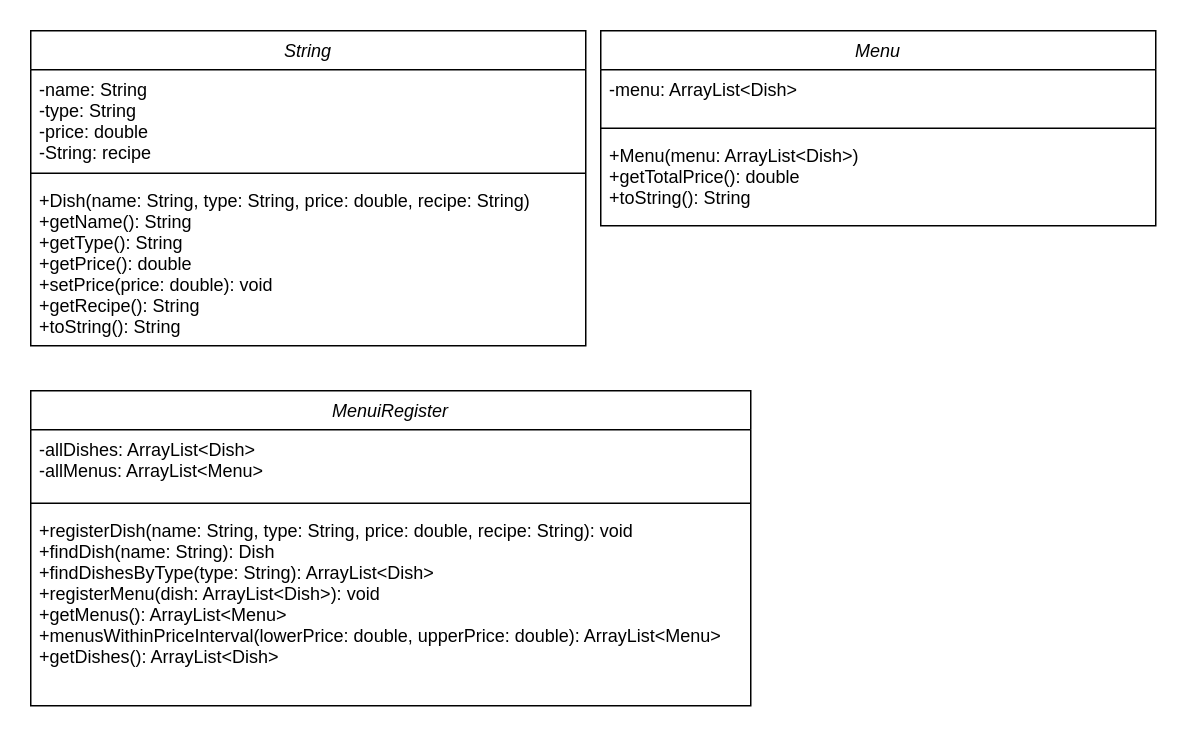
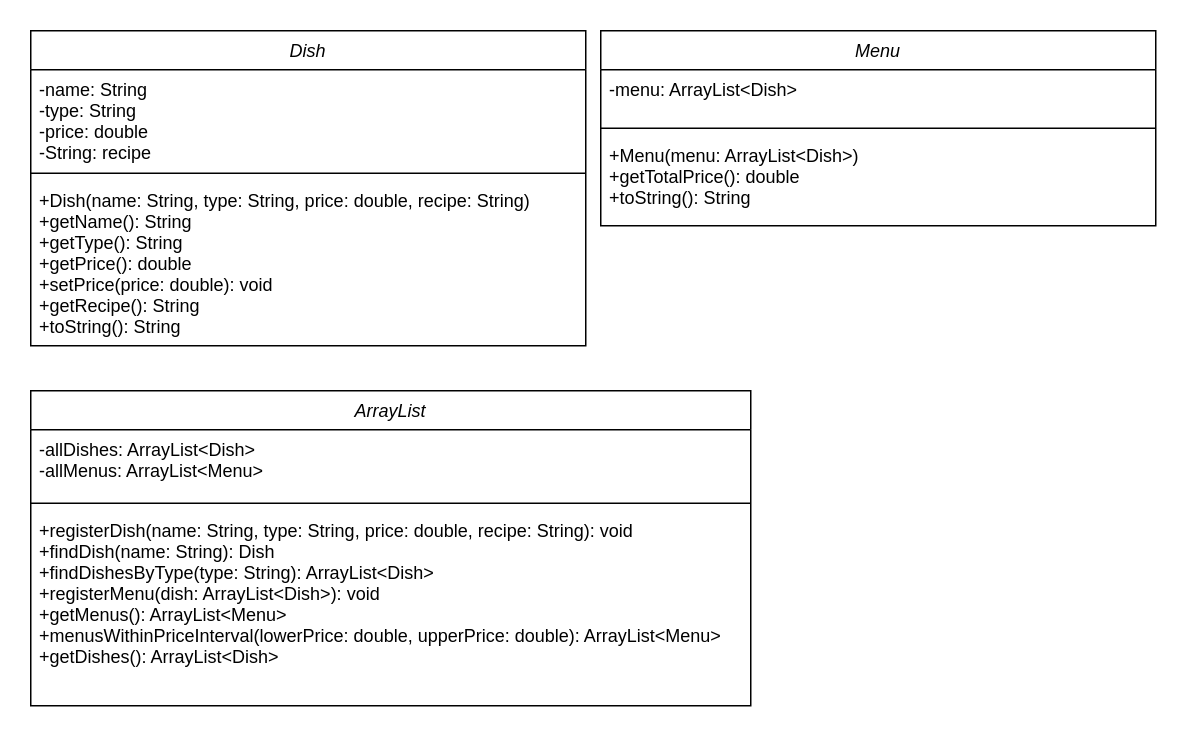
(308, 51) -> (308, 51)
(390, 411) -> (390, 411)
